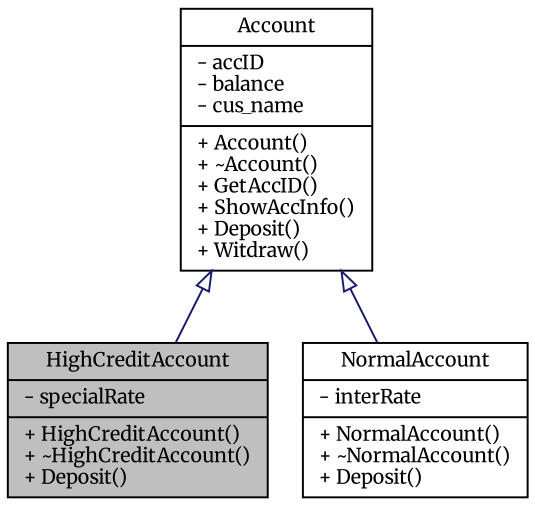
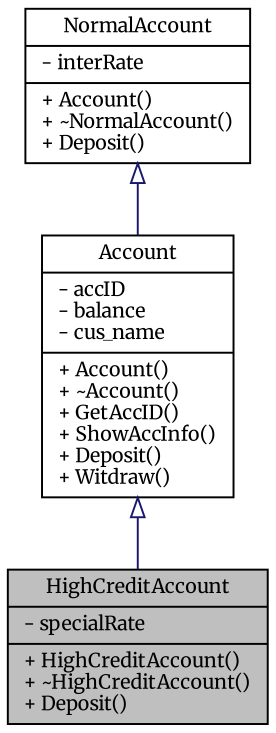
(364, 316) -> (138, 209)
(410, 435) -> (98, 101)
